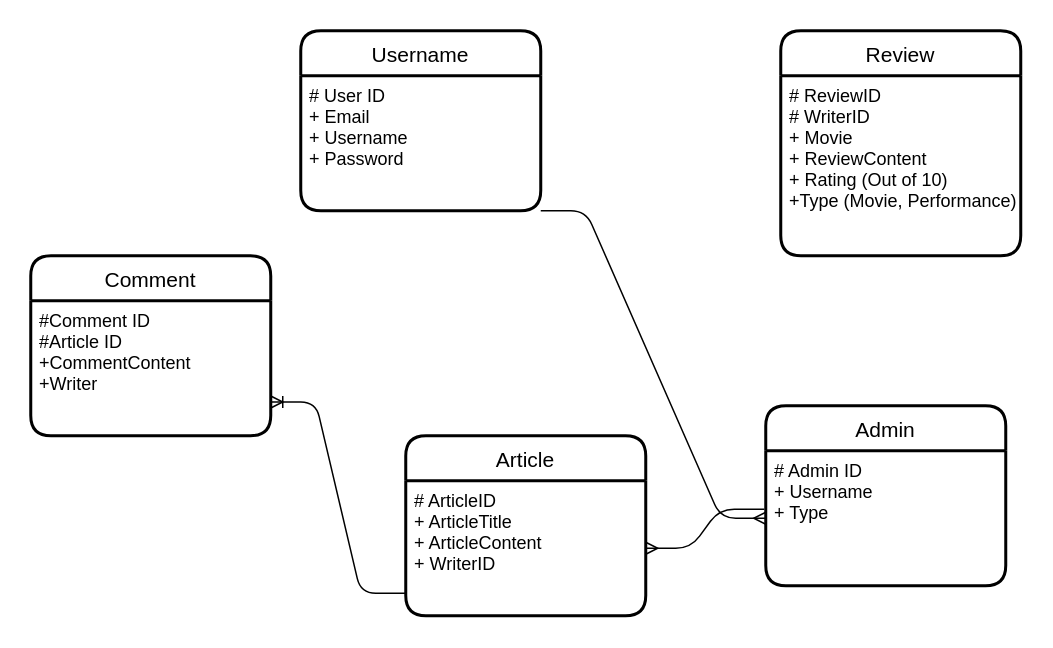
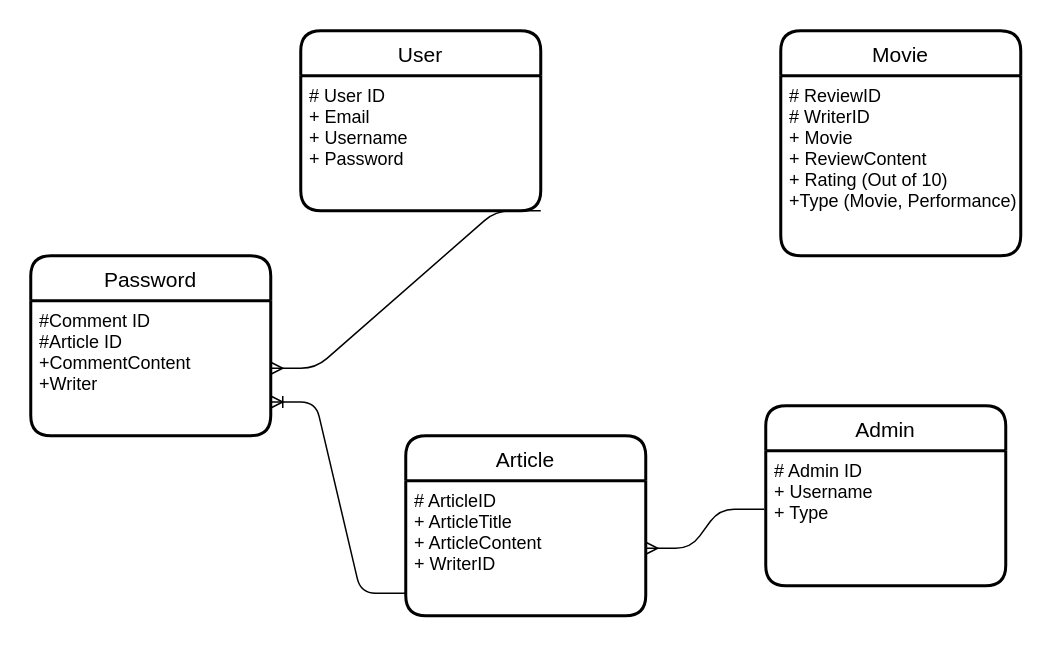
(420, 55) -> (420, 55)
(900, 55) -> (900, 55)
(150, 280) -> (150, 280)
(653, 363) -> (392, 302)
